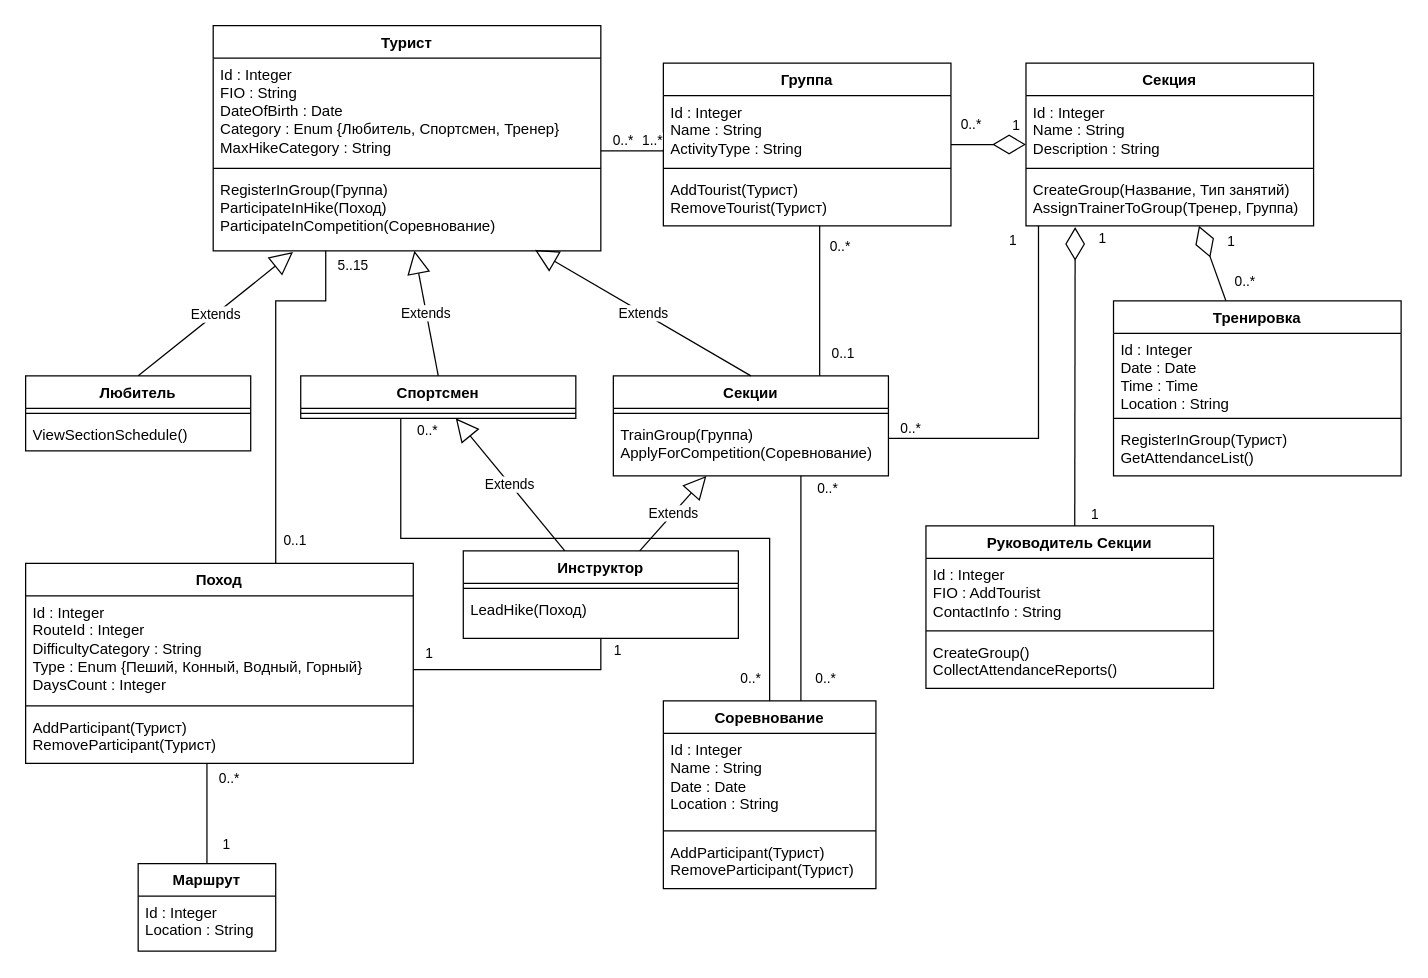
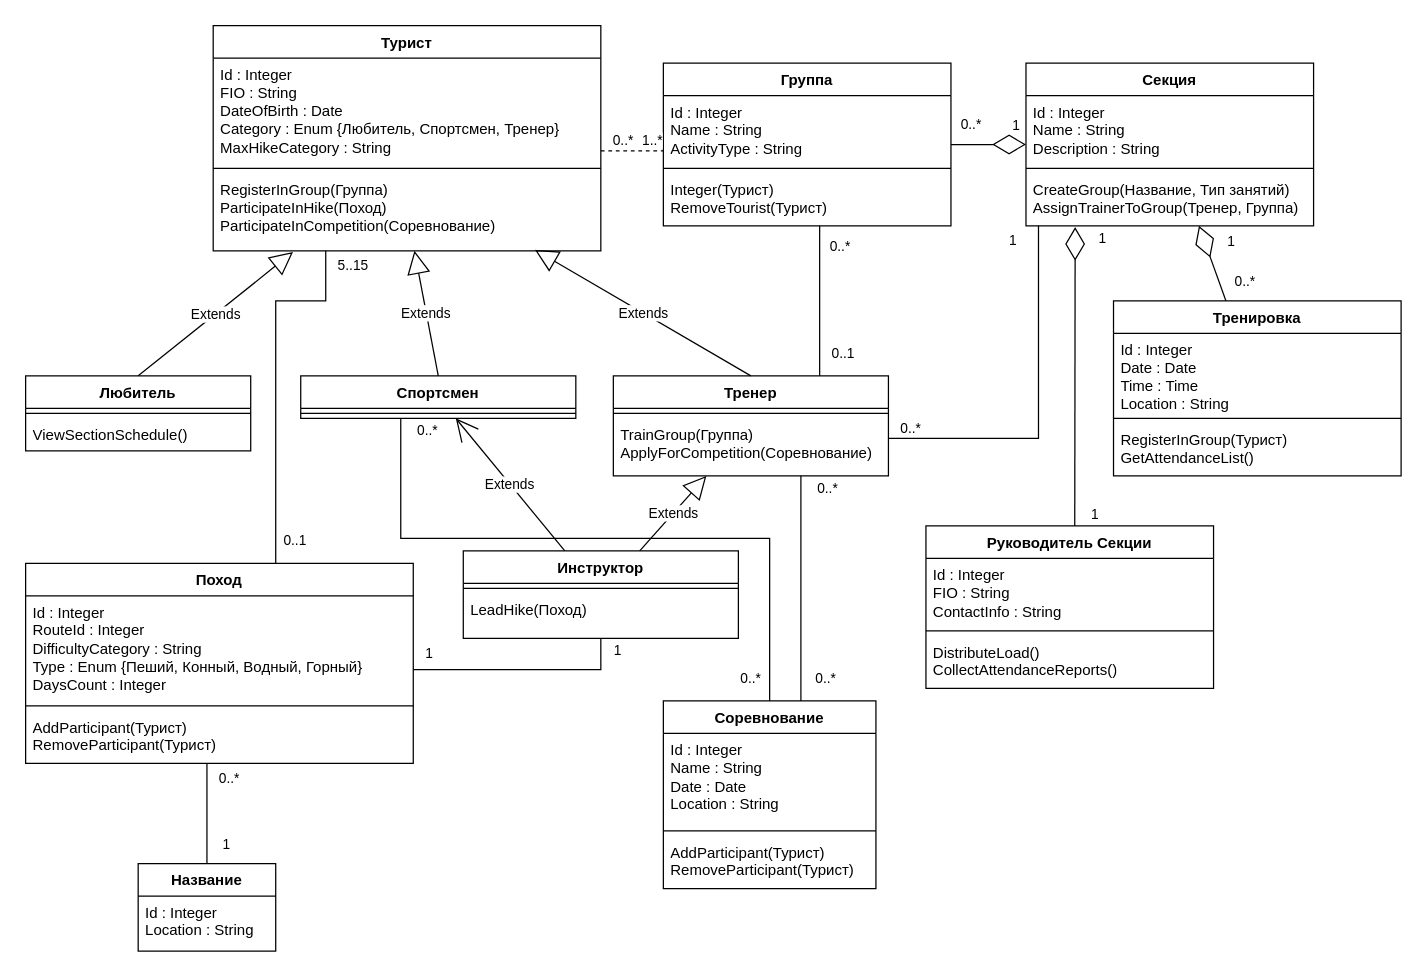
(632, 151) -> (632, 151)
(757, 200) -> (757, 200)
(751, 393) -> (751, 393)
(471, 436) -> (465, 430)
(1009, 594) -> (1009, 594)
(1038, 662) -> (1038, 662)
(207, 881) -> (207, 881)
